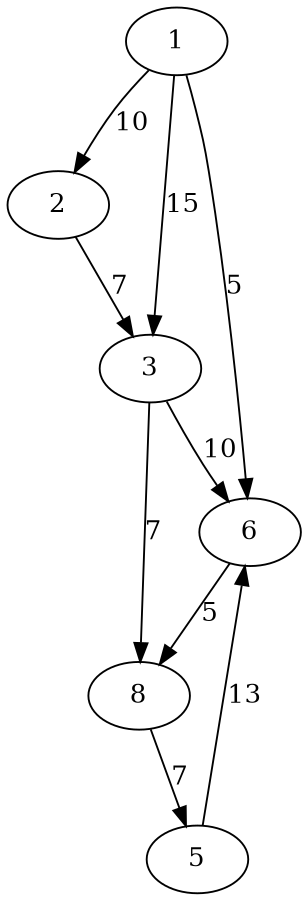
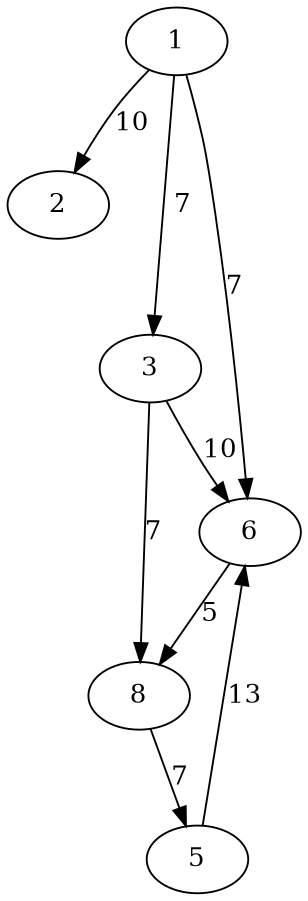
(183, 205) -> (183, 205)
(99, 278) -> none
(235, 287) -> (235, 287)
